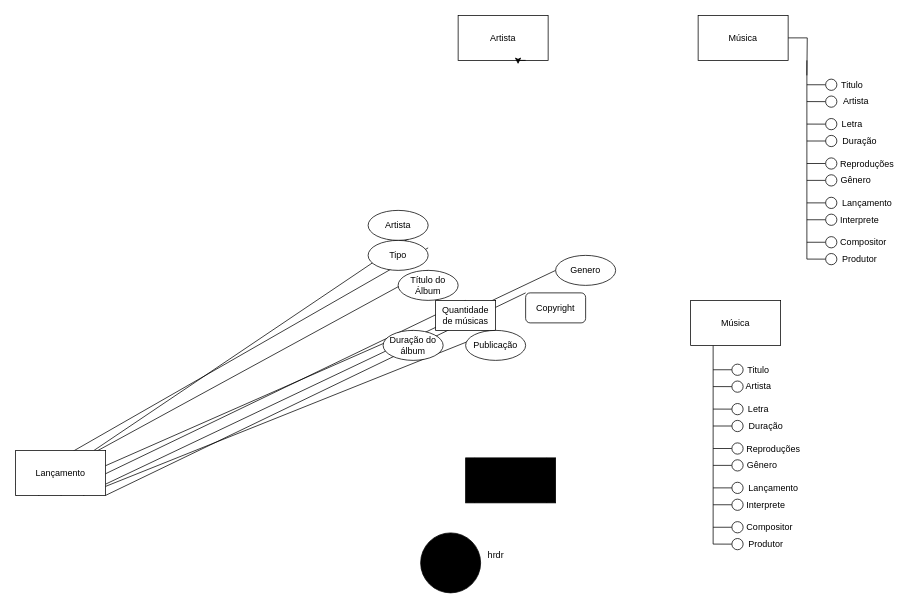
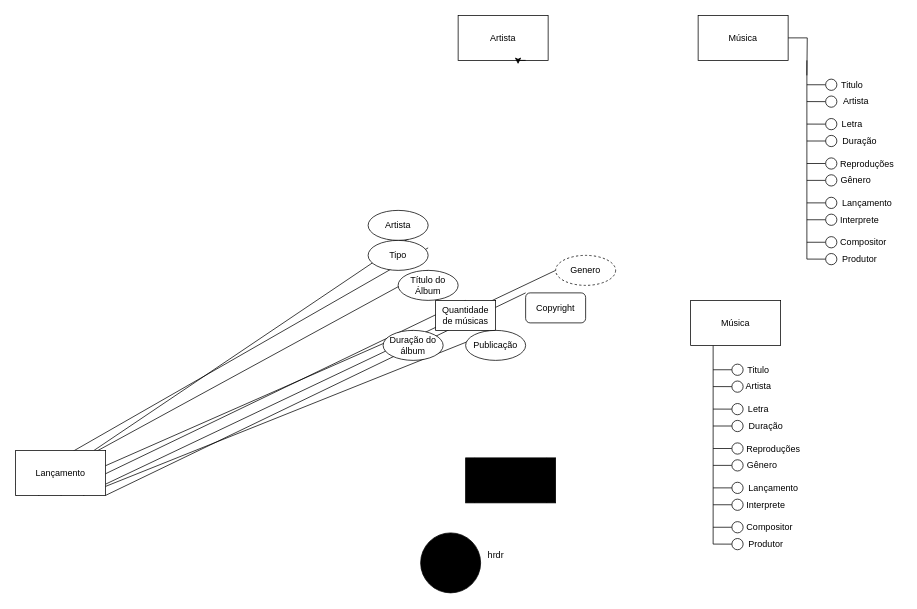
(585, 270) -> (585, 270)
